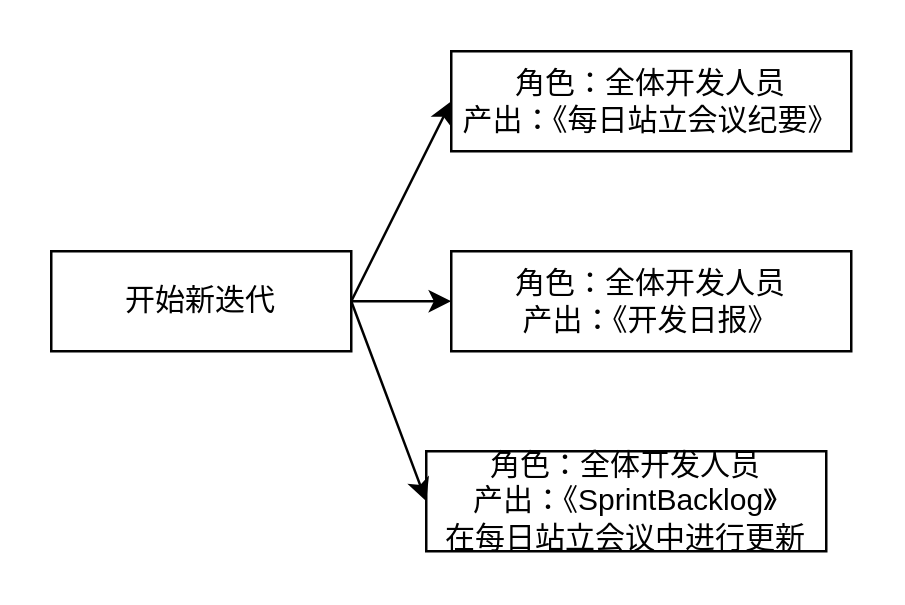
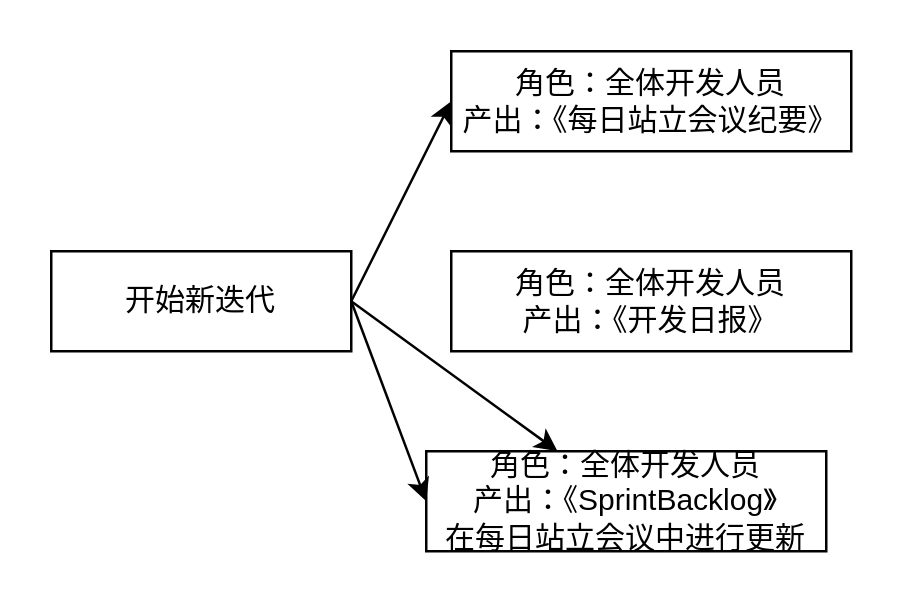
(395, 301) -> (451, 374)
